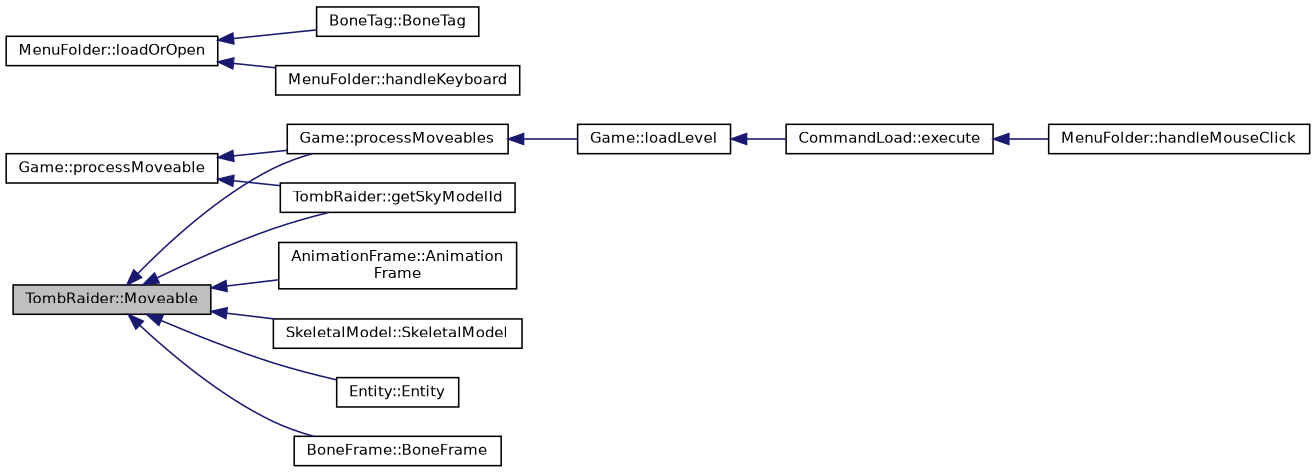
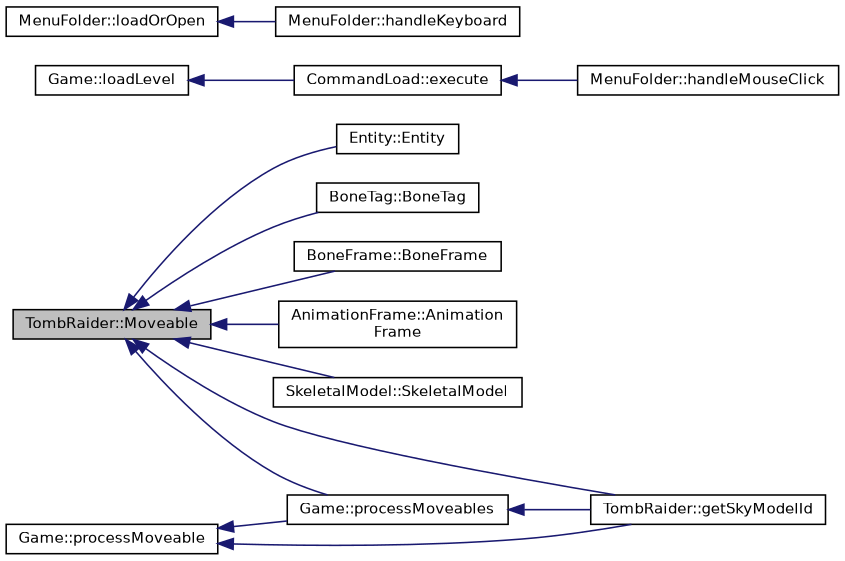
(275, 34) -> (228, 249)
(551, 139) -> (557, 510)
